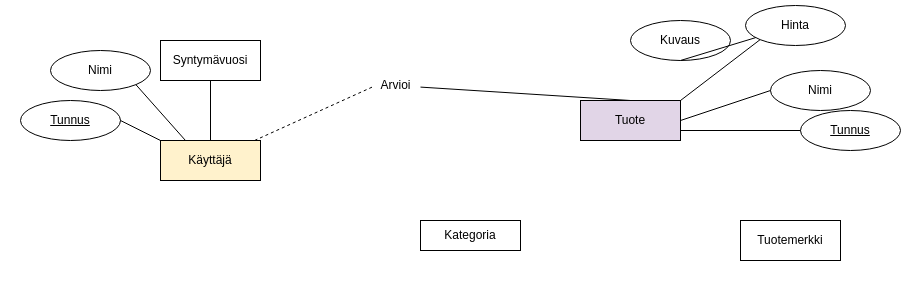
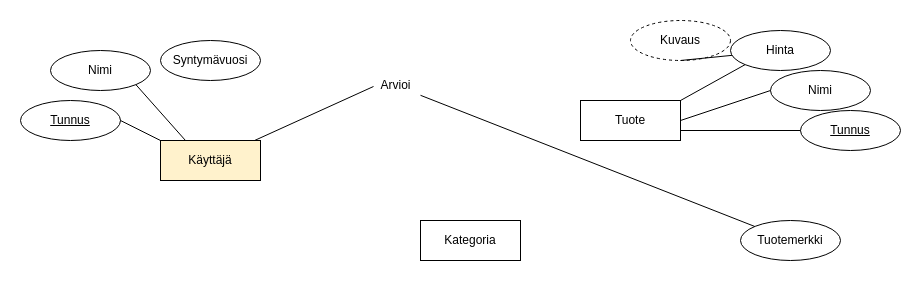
(796, 26) -> (781, 51)
(681, 41) -> (681, 41)
(211, 61) -> (211, 61)
(523, 94) -> (587, 161)
(211, 111) -> none
(315, 113) -> (315, 113)
(631, 121) -> (631, 121)
(471, 236) -> (471, 241)
(791, 241) -> (791, 241)
